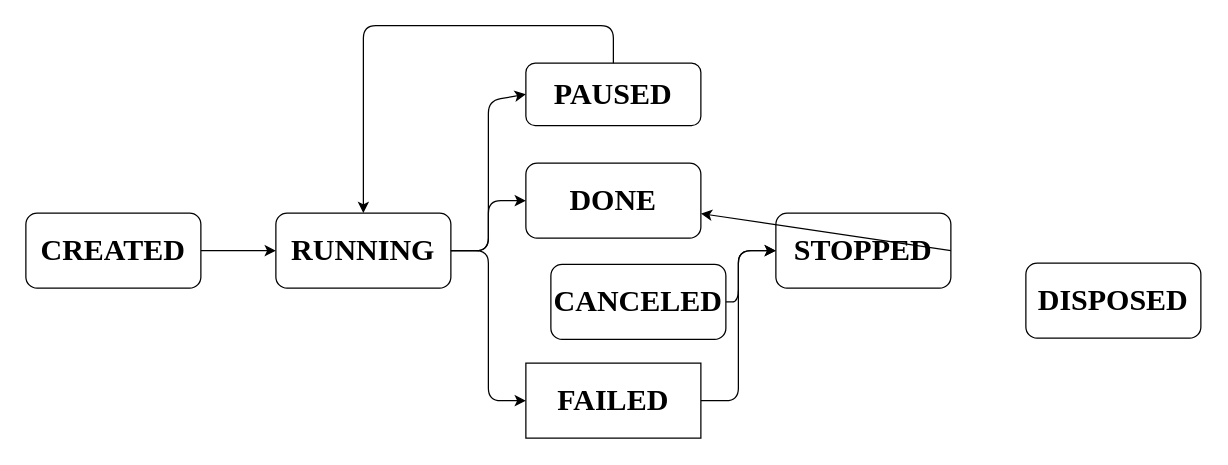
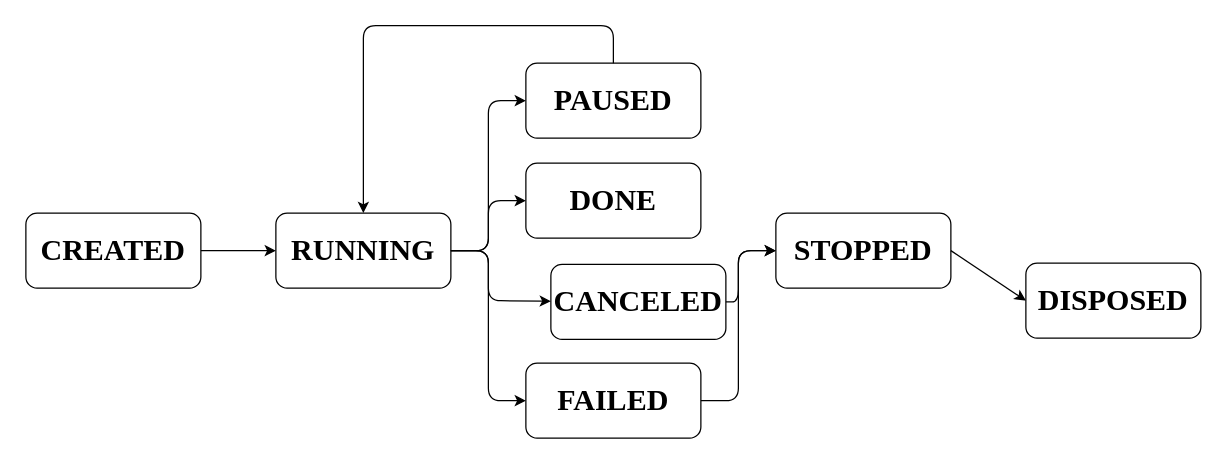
(613, 94) -> (613, 101)
(830, 233) -> (985, 273)
none -> (518, 301)
(613, 401) -> (613, 401)
